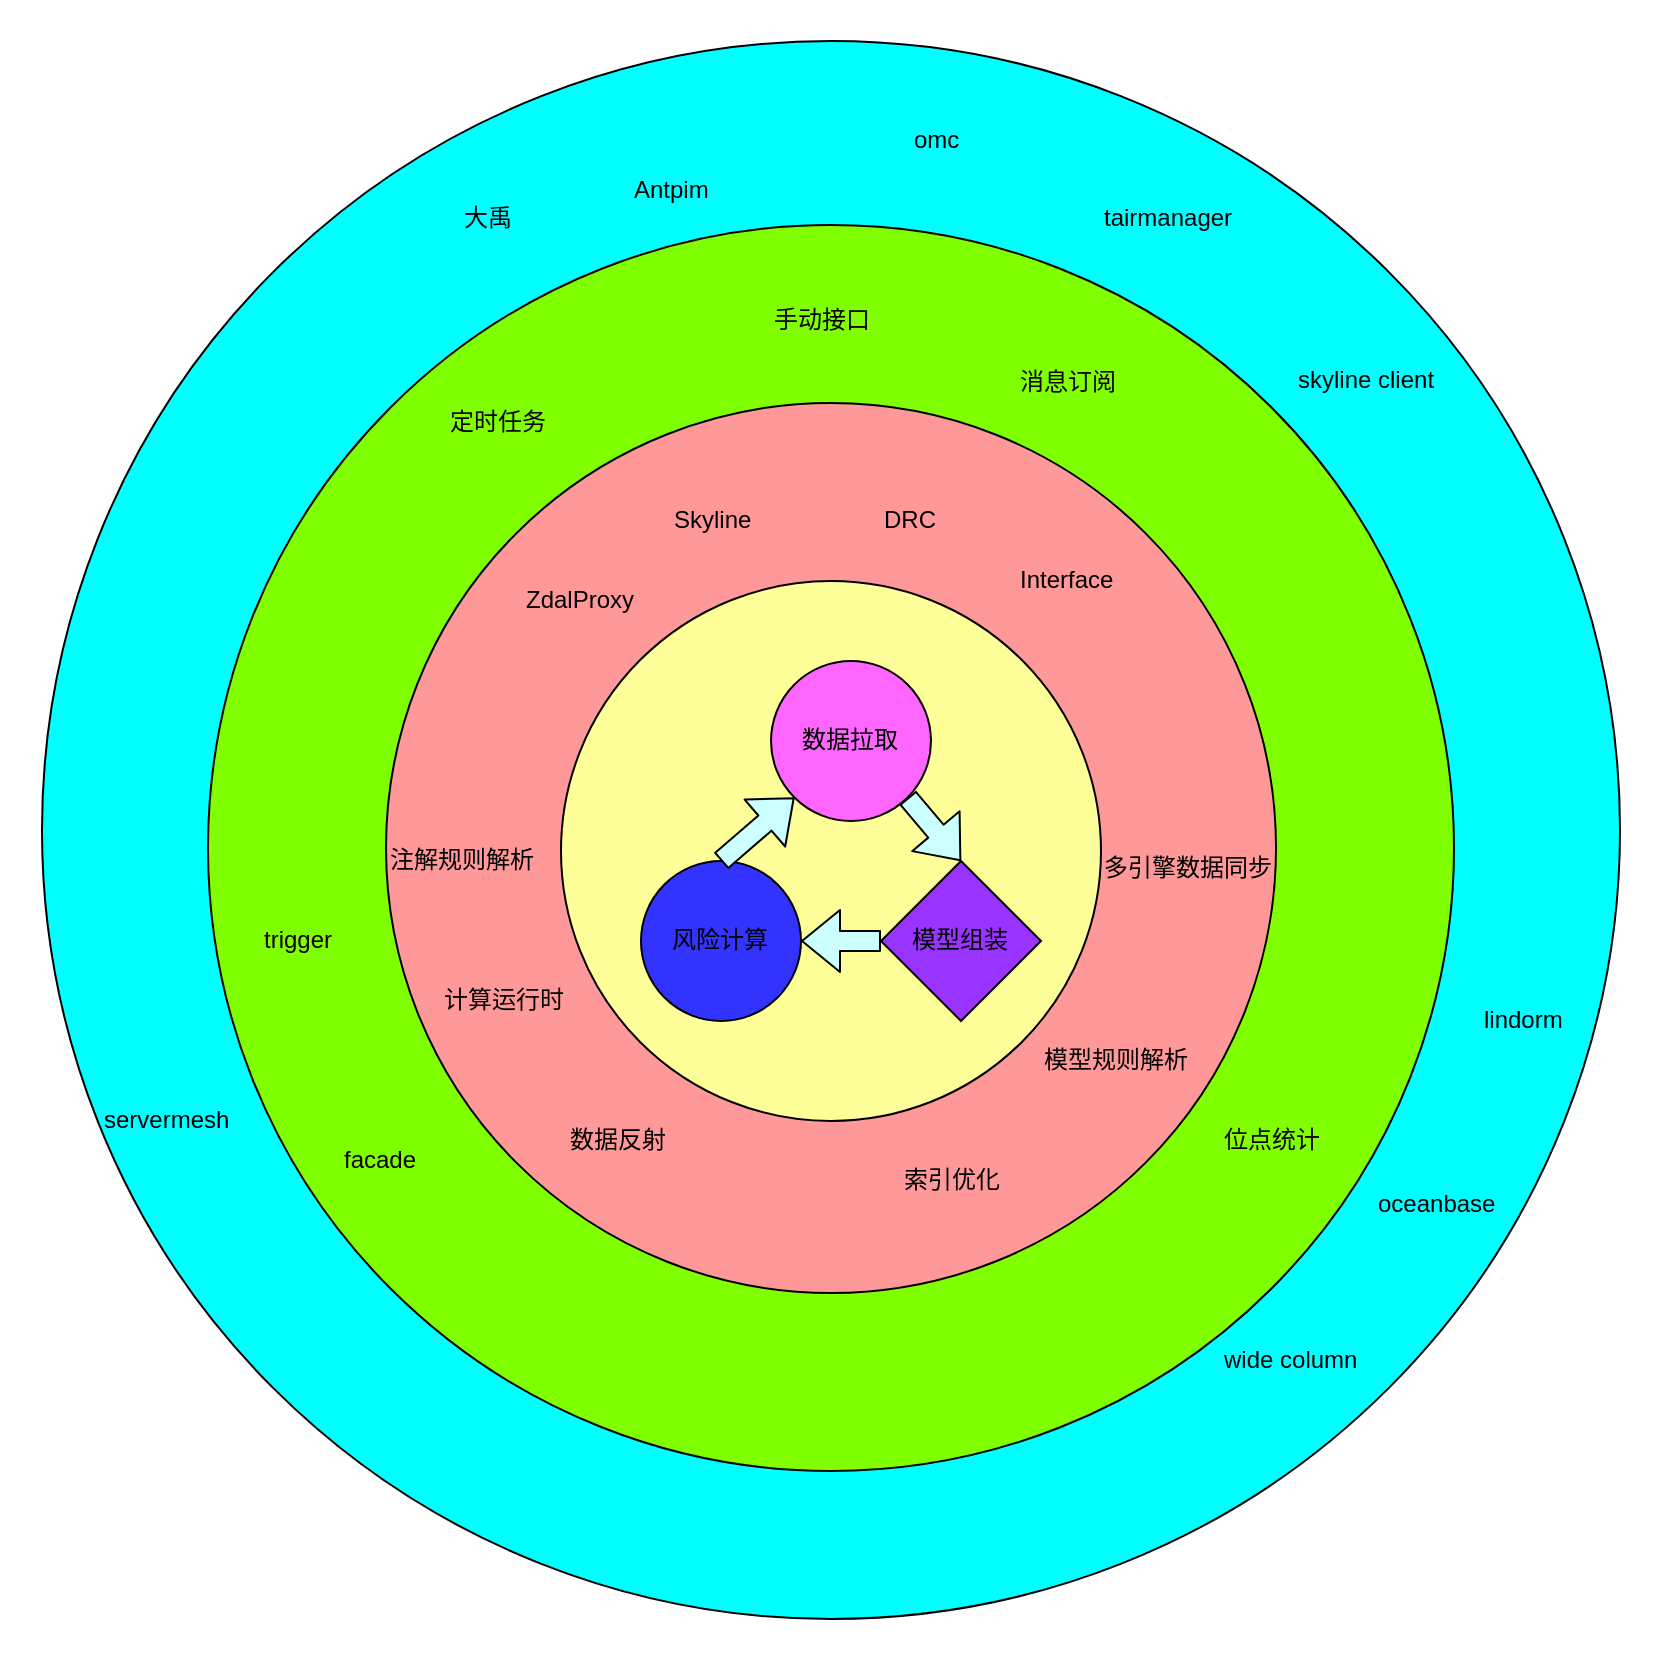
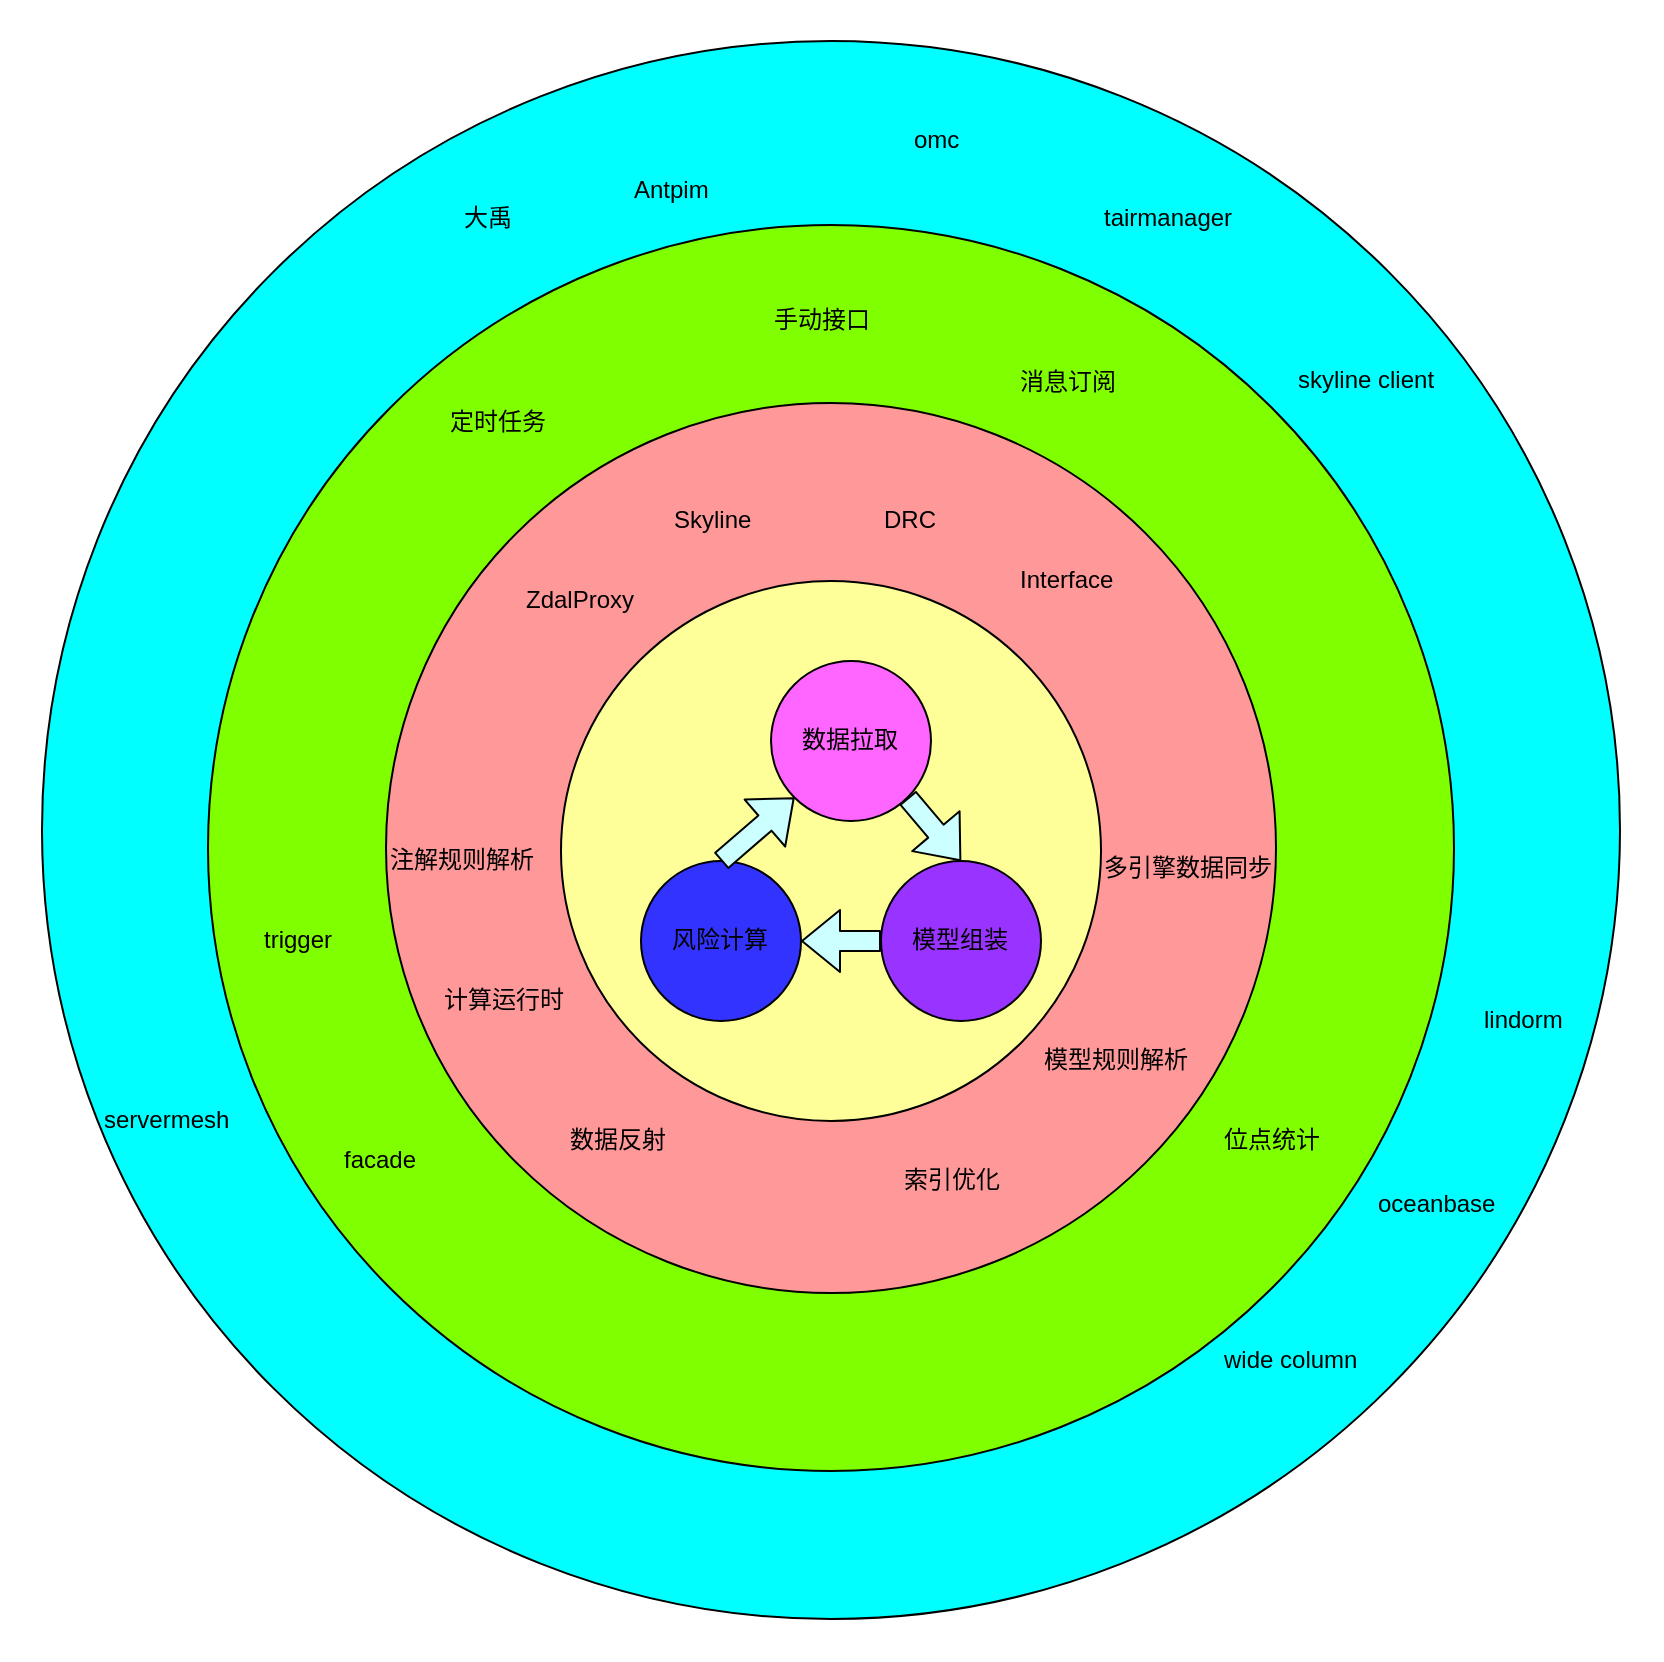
(961, 941) -> (961, 941)
